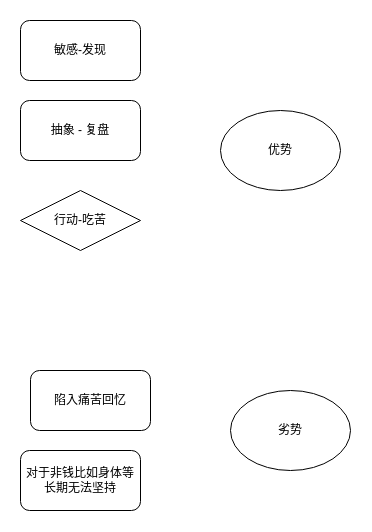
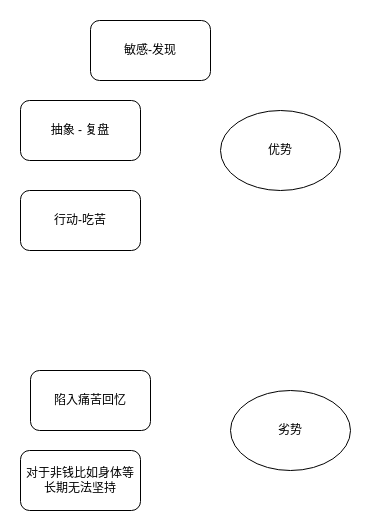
(81, 51) -> (151, 51)
(81, 221) -> (81, 221)
